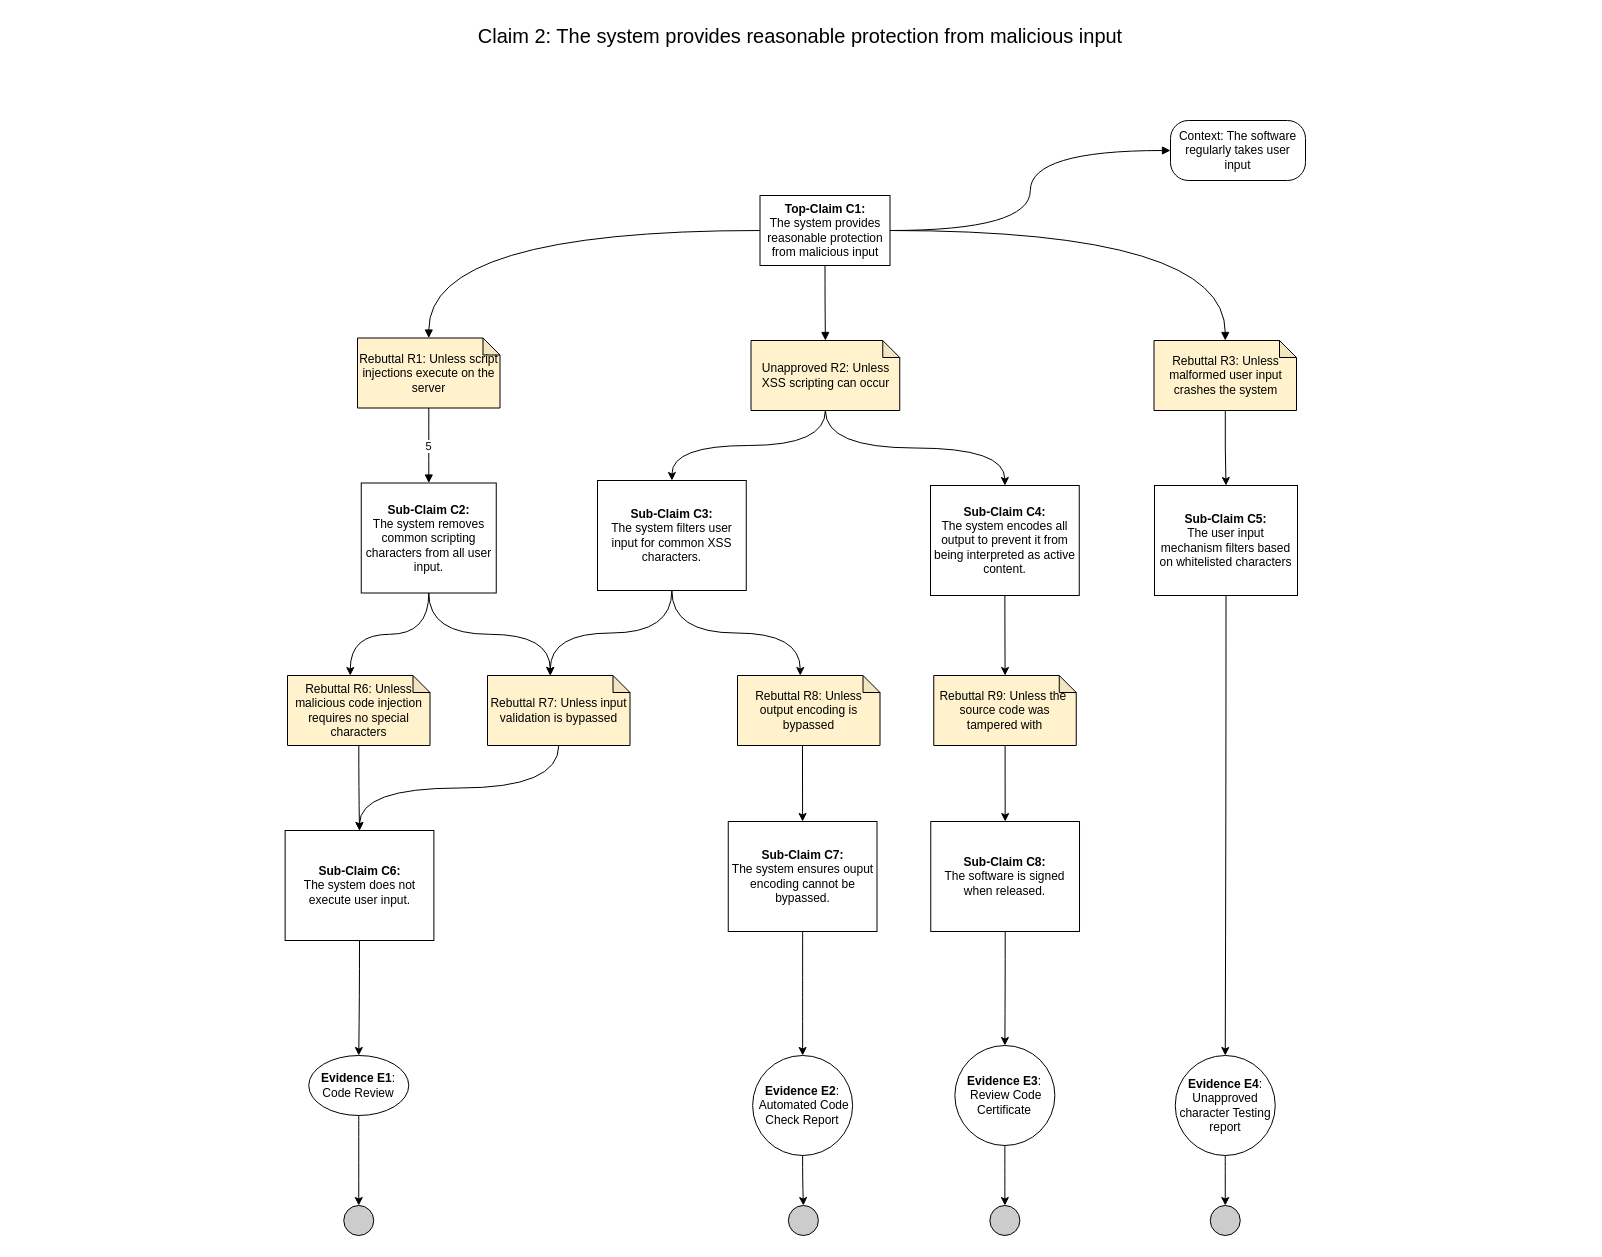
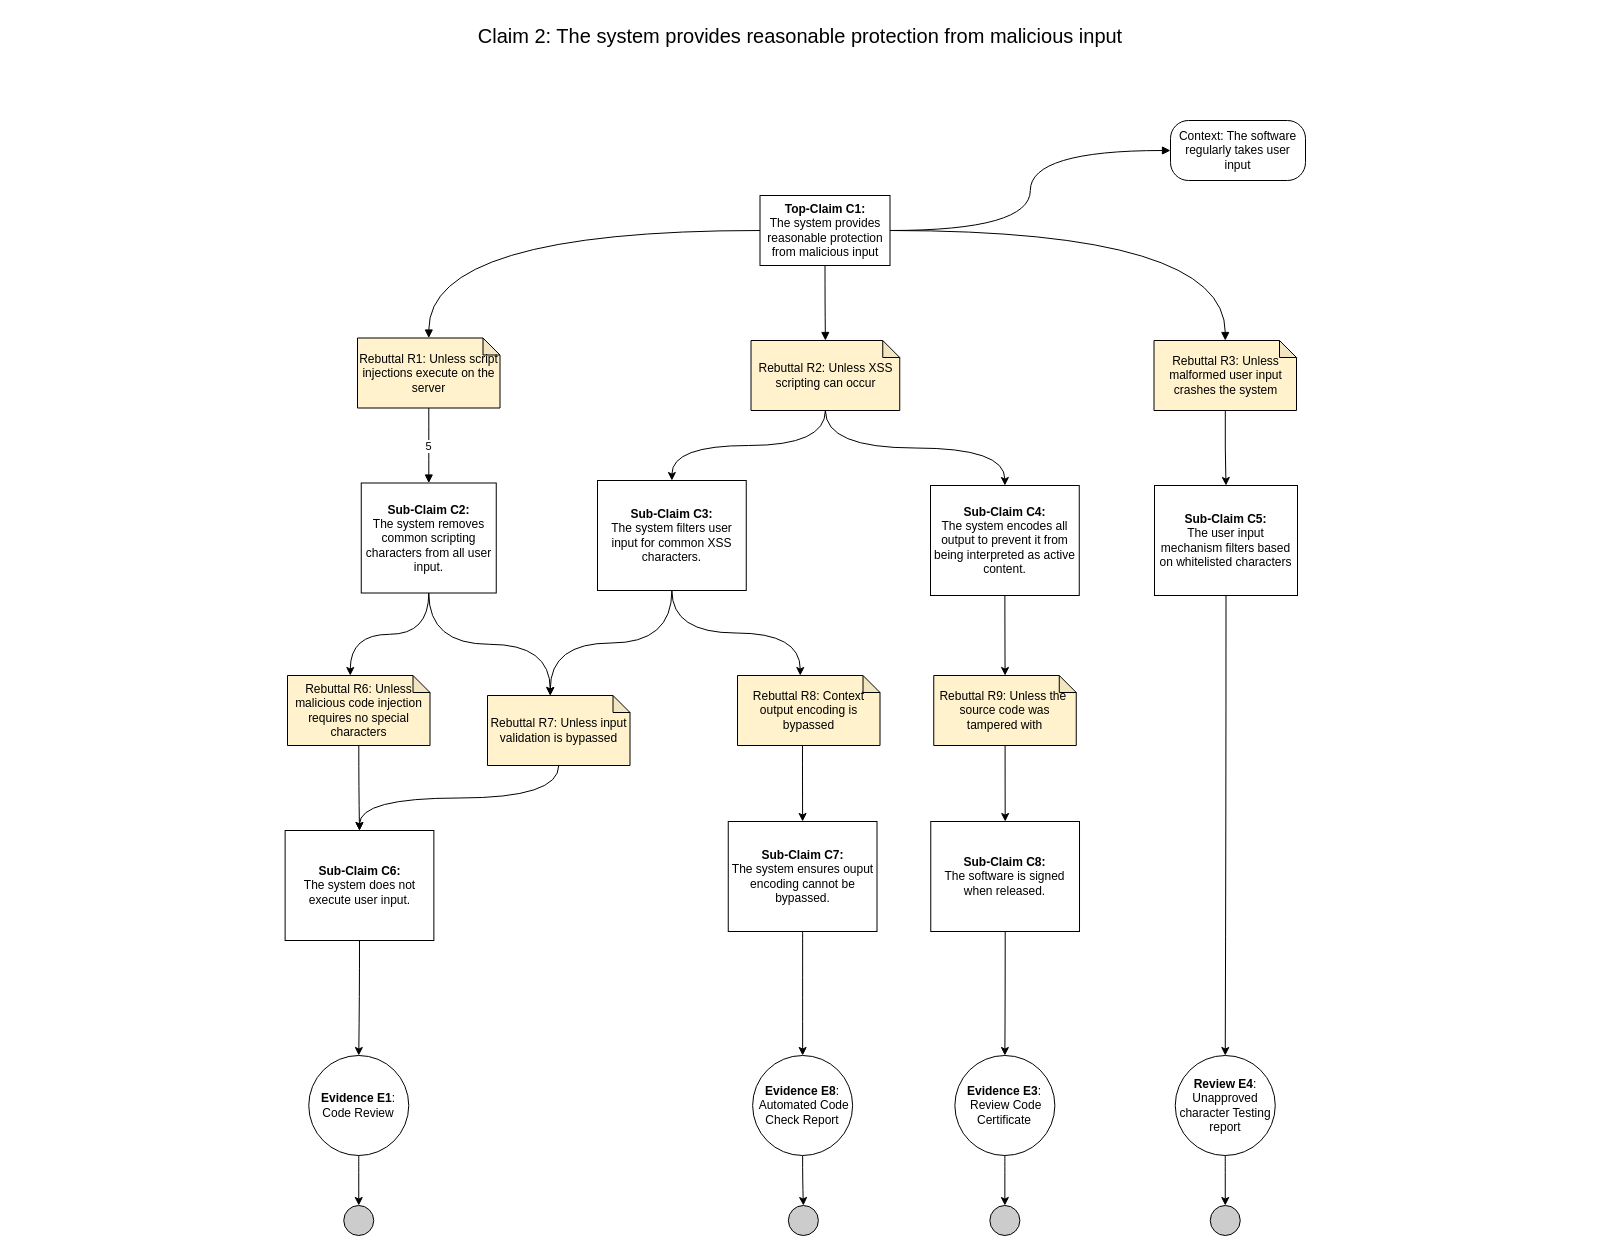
(826, 376) -> (826, 376)
(559, 711) -> (559, 731)
(809, 711) -> (809, 711)
(359, 1086) -> (359, 1106)
(1005, 1096) -> (1005, 1106)
(803, 1106) -> (803, 1106)
(1226, 1106) -> (1226, 1106)
